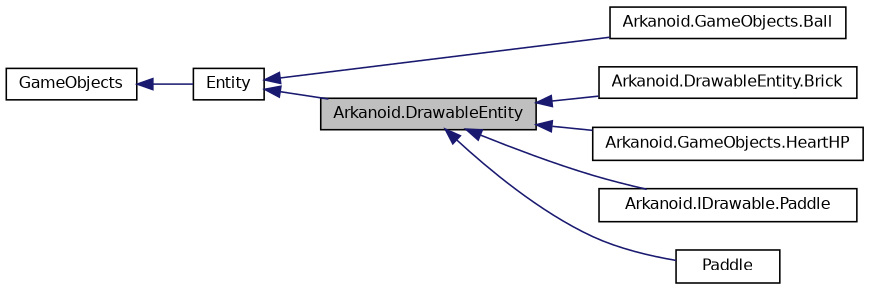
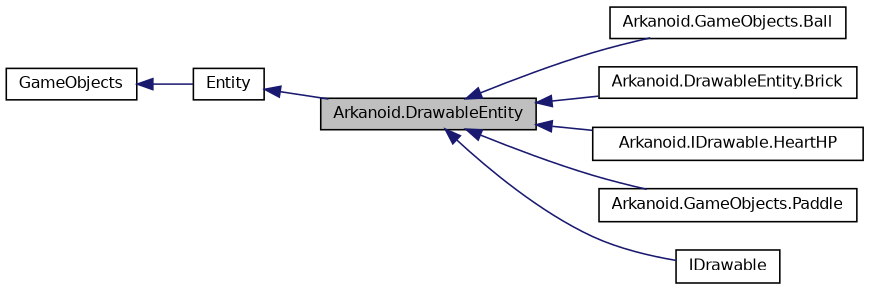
(445, 58) -> (564, 62)
(728, 144) -> (728, 144)
(728, 205) -> (728, 205)
(728, 266) -> (728, 266)
